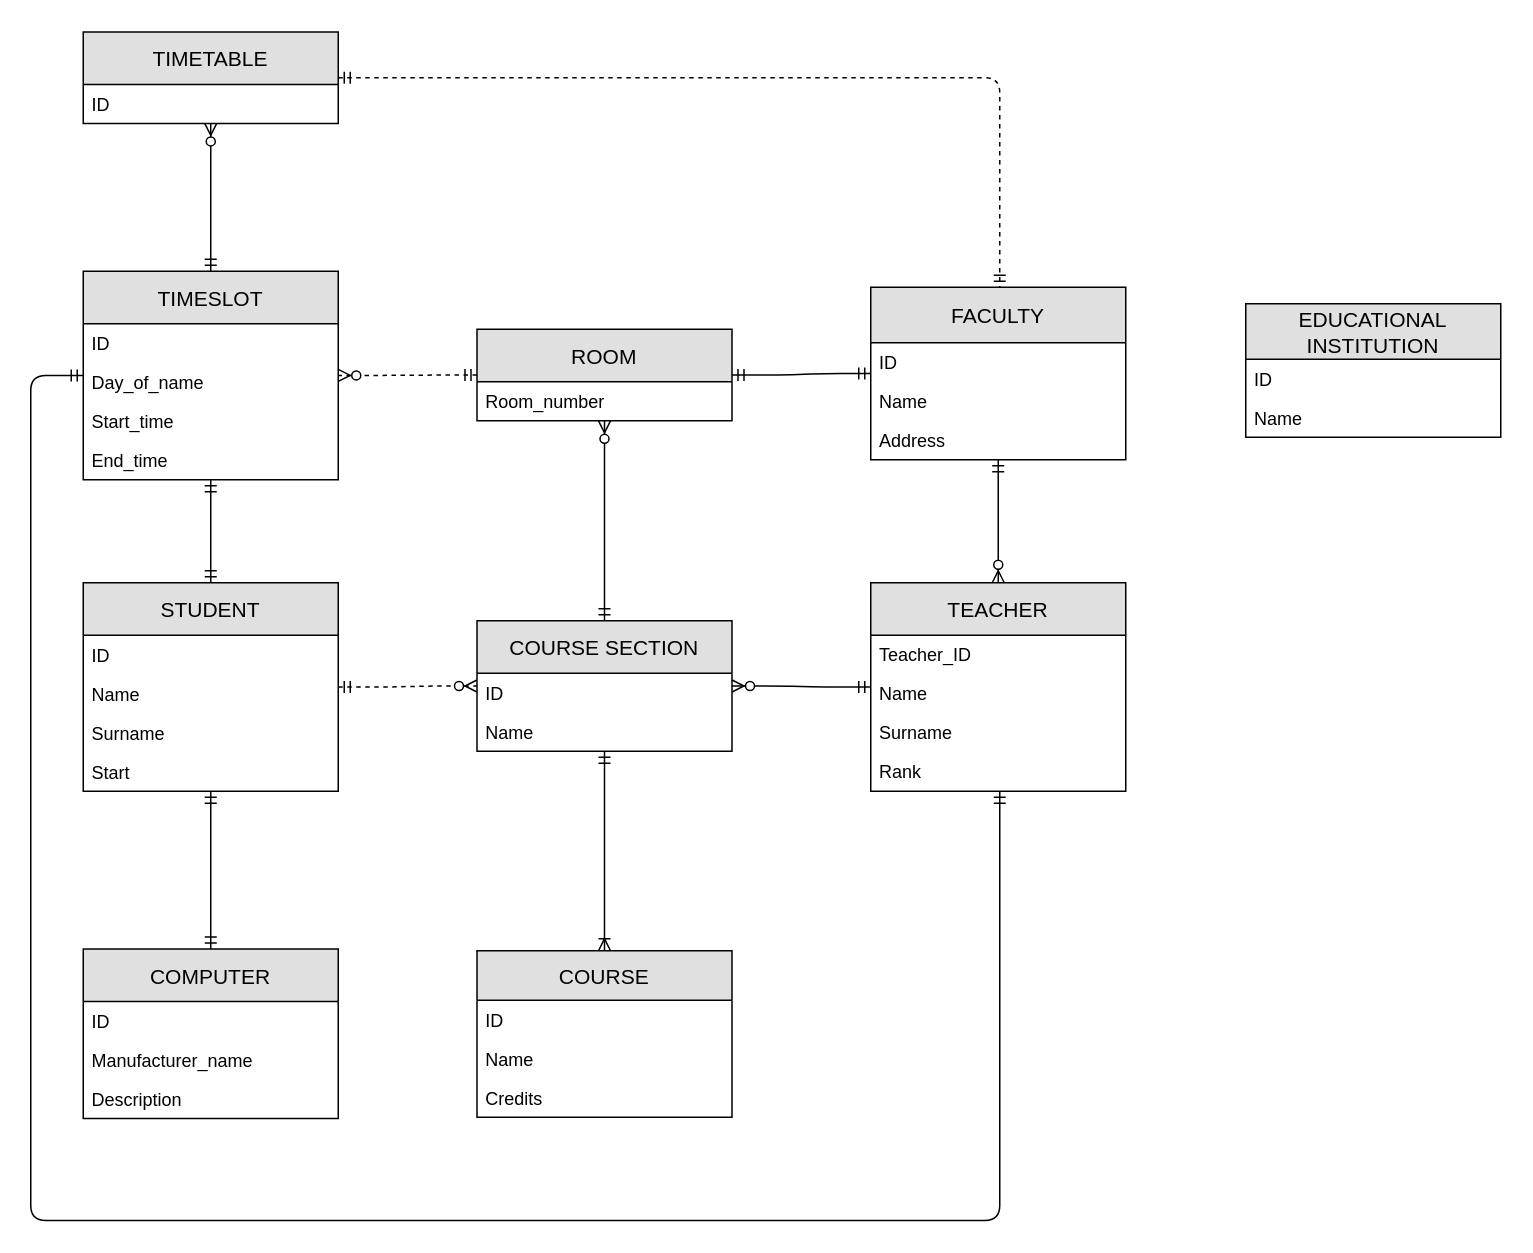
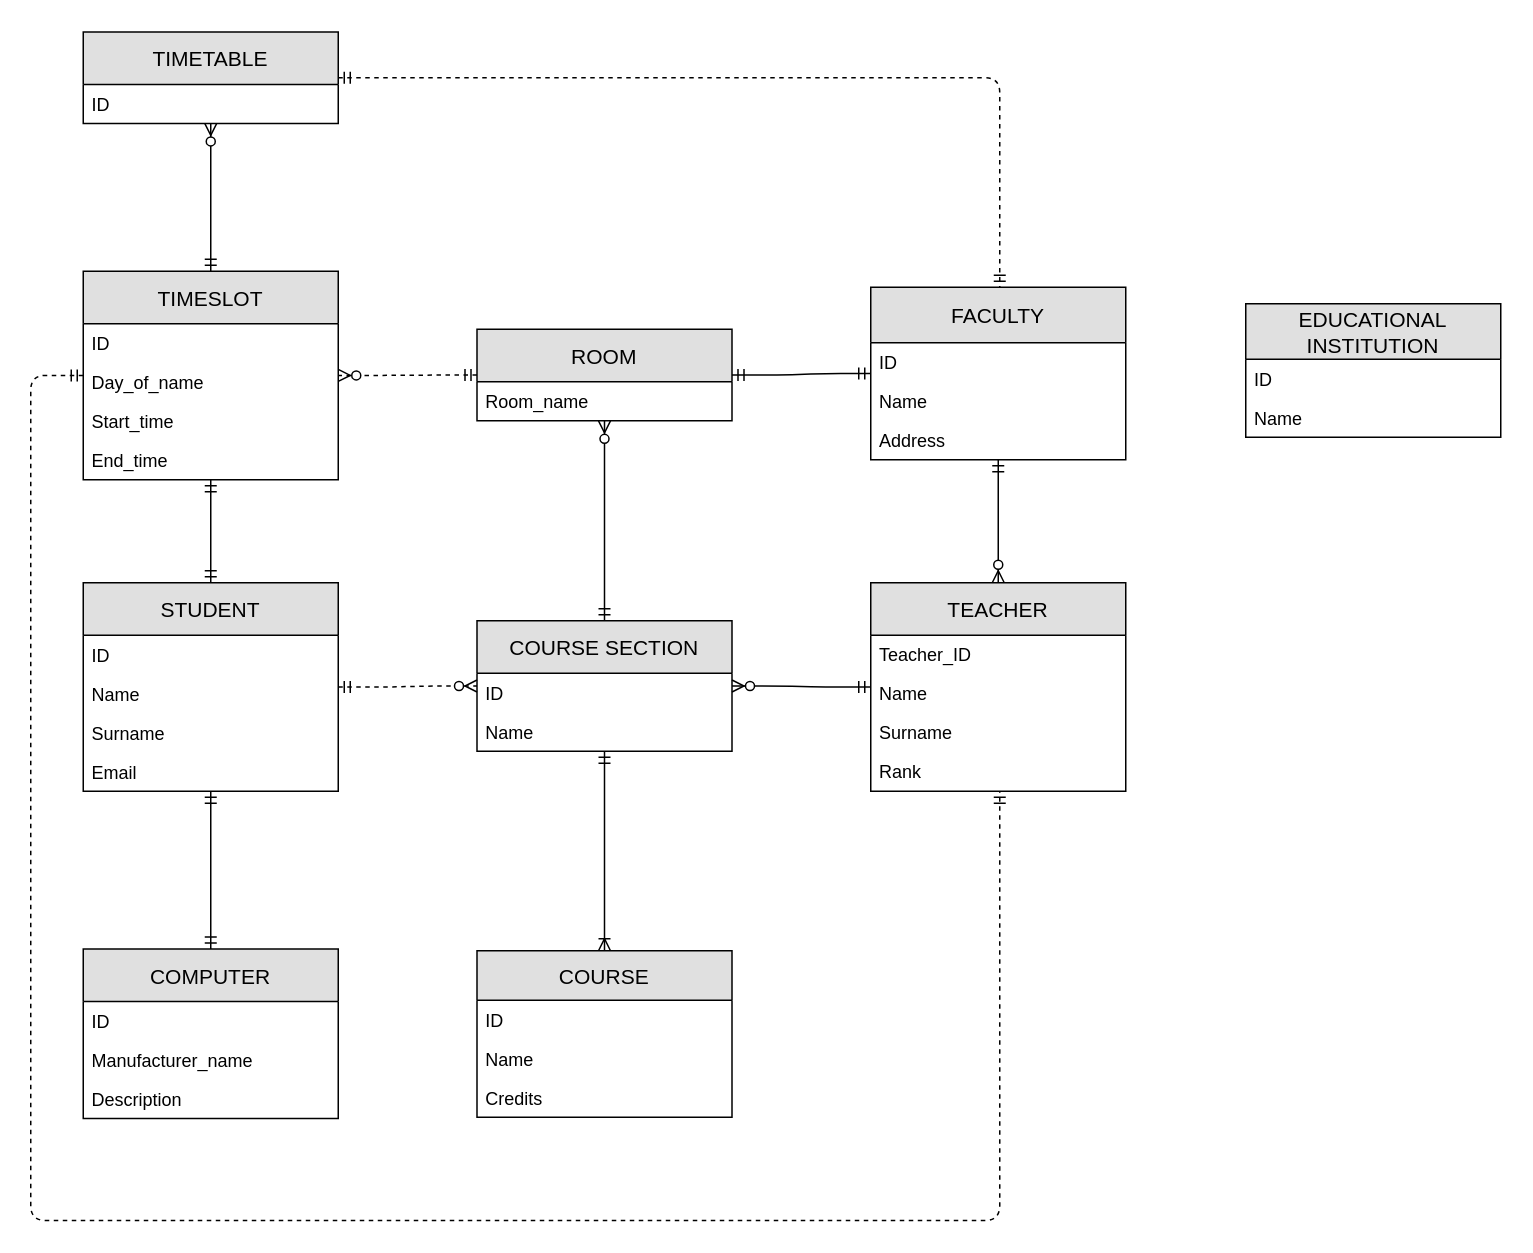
(541, 402) -> (531, 402)
(117, 772) -> (112, 772)
(288, 1220) -> (288, 1220)
